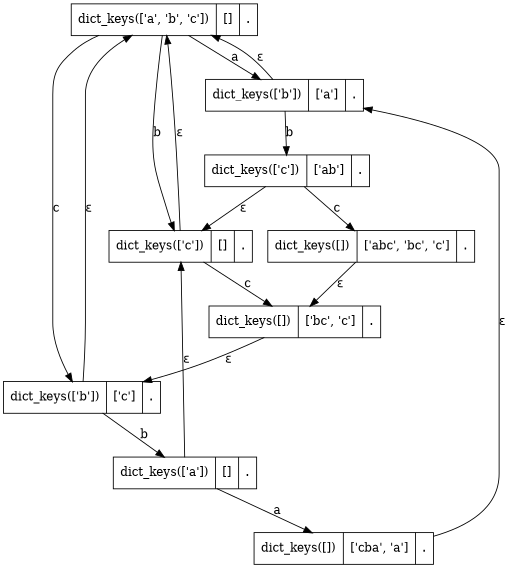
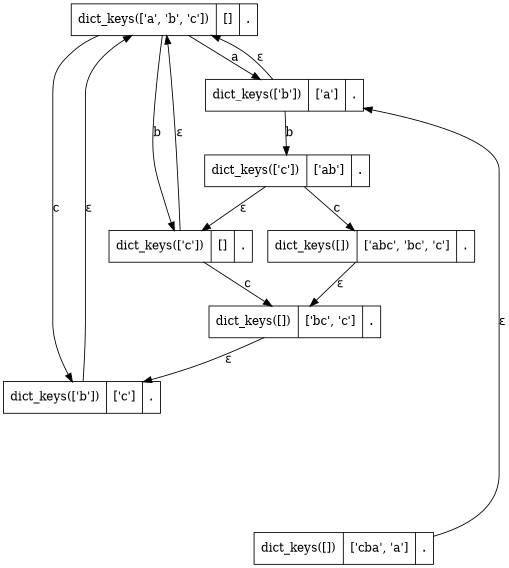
(185, 473) -> none
